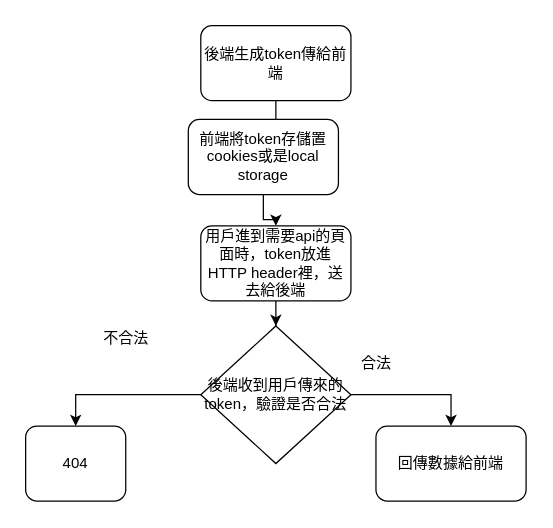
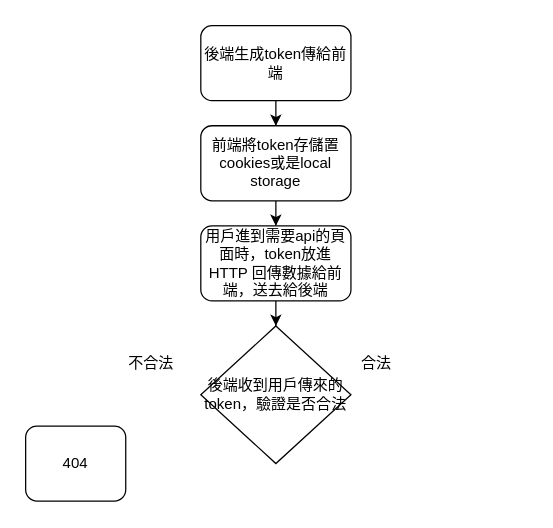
(263, 157) -> (276, 163)
(276, 263) -> (276, 263)
(126, 338) -> (151, 363)
(127, 394) -> none
(412, 394) -> none
(451, 463) -> none
